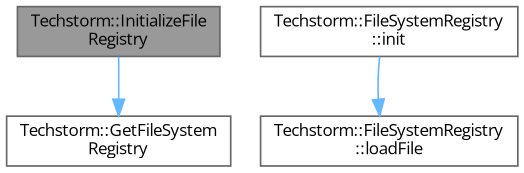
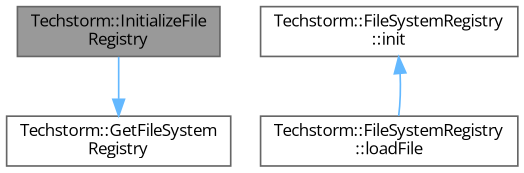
(378, 78) -> (400, 95)
